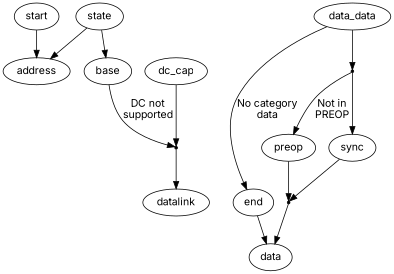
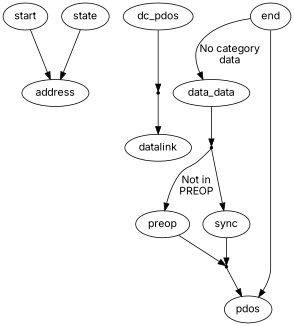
(108, 71) -> none
(176, 71) -> (158, 16)
(245, 86) -> (209, 34)
(271, 257) -> (248, 309)
